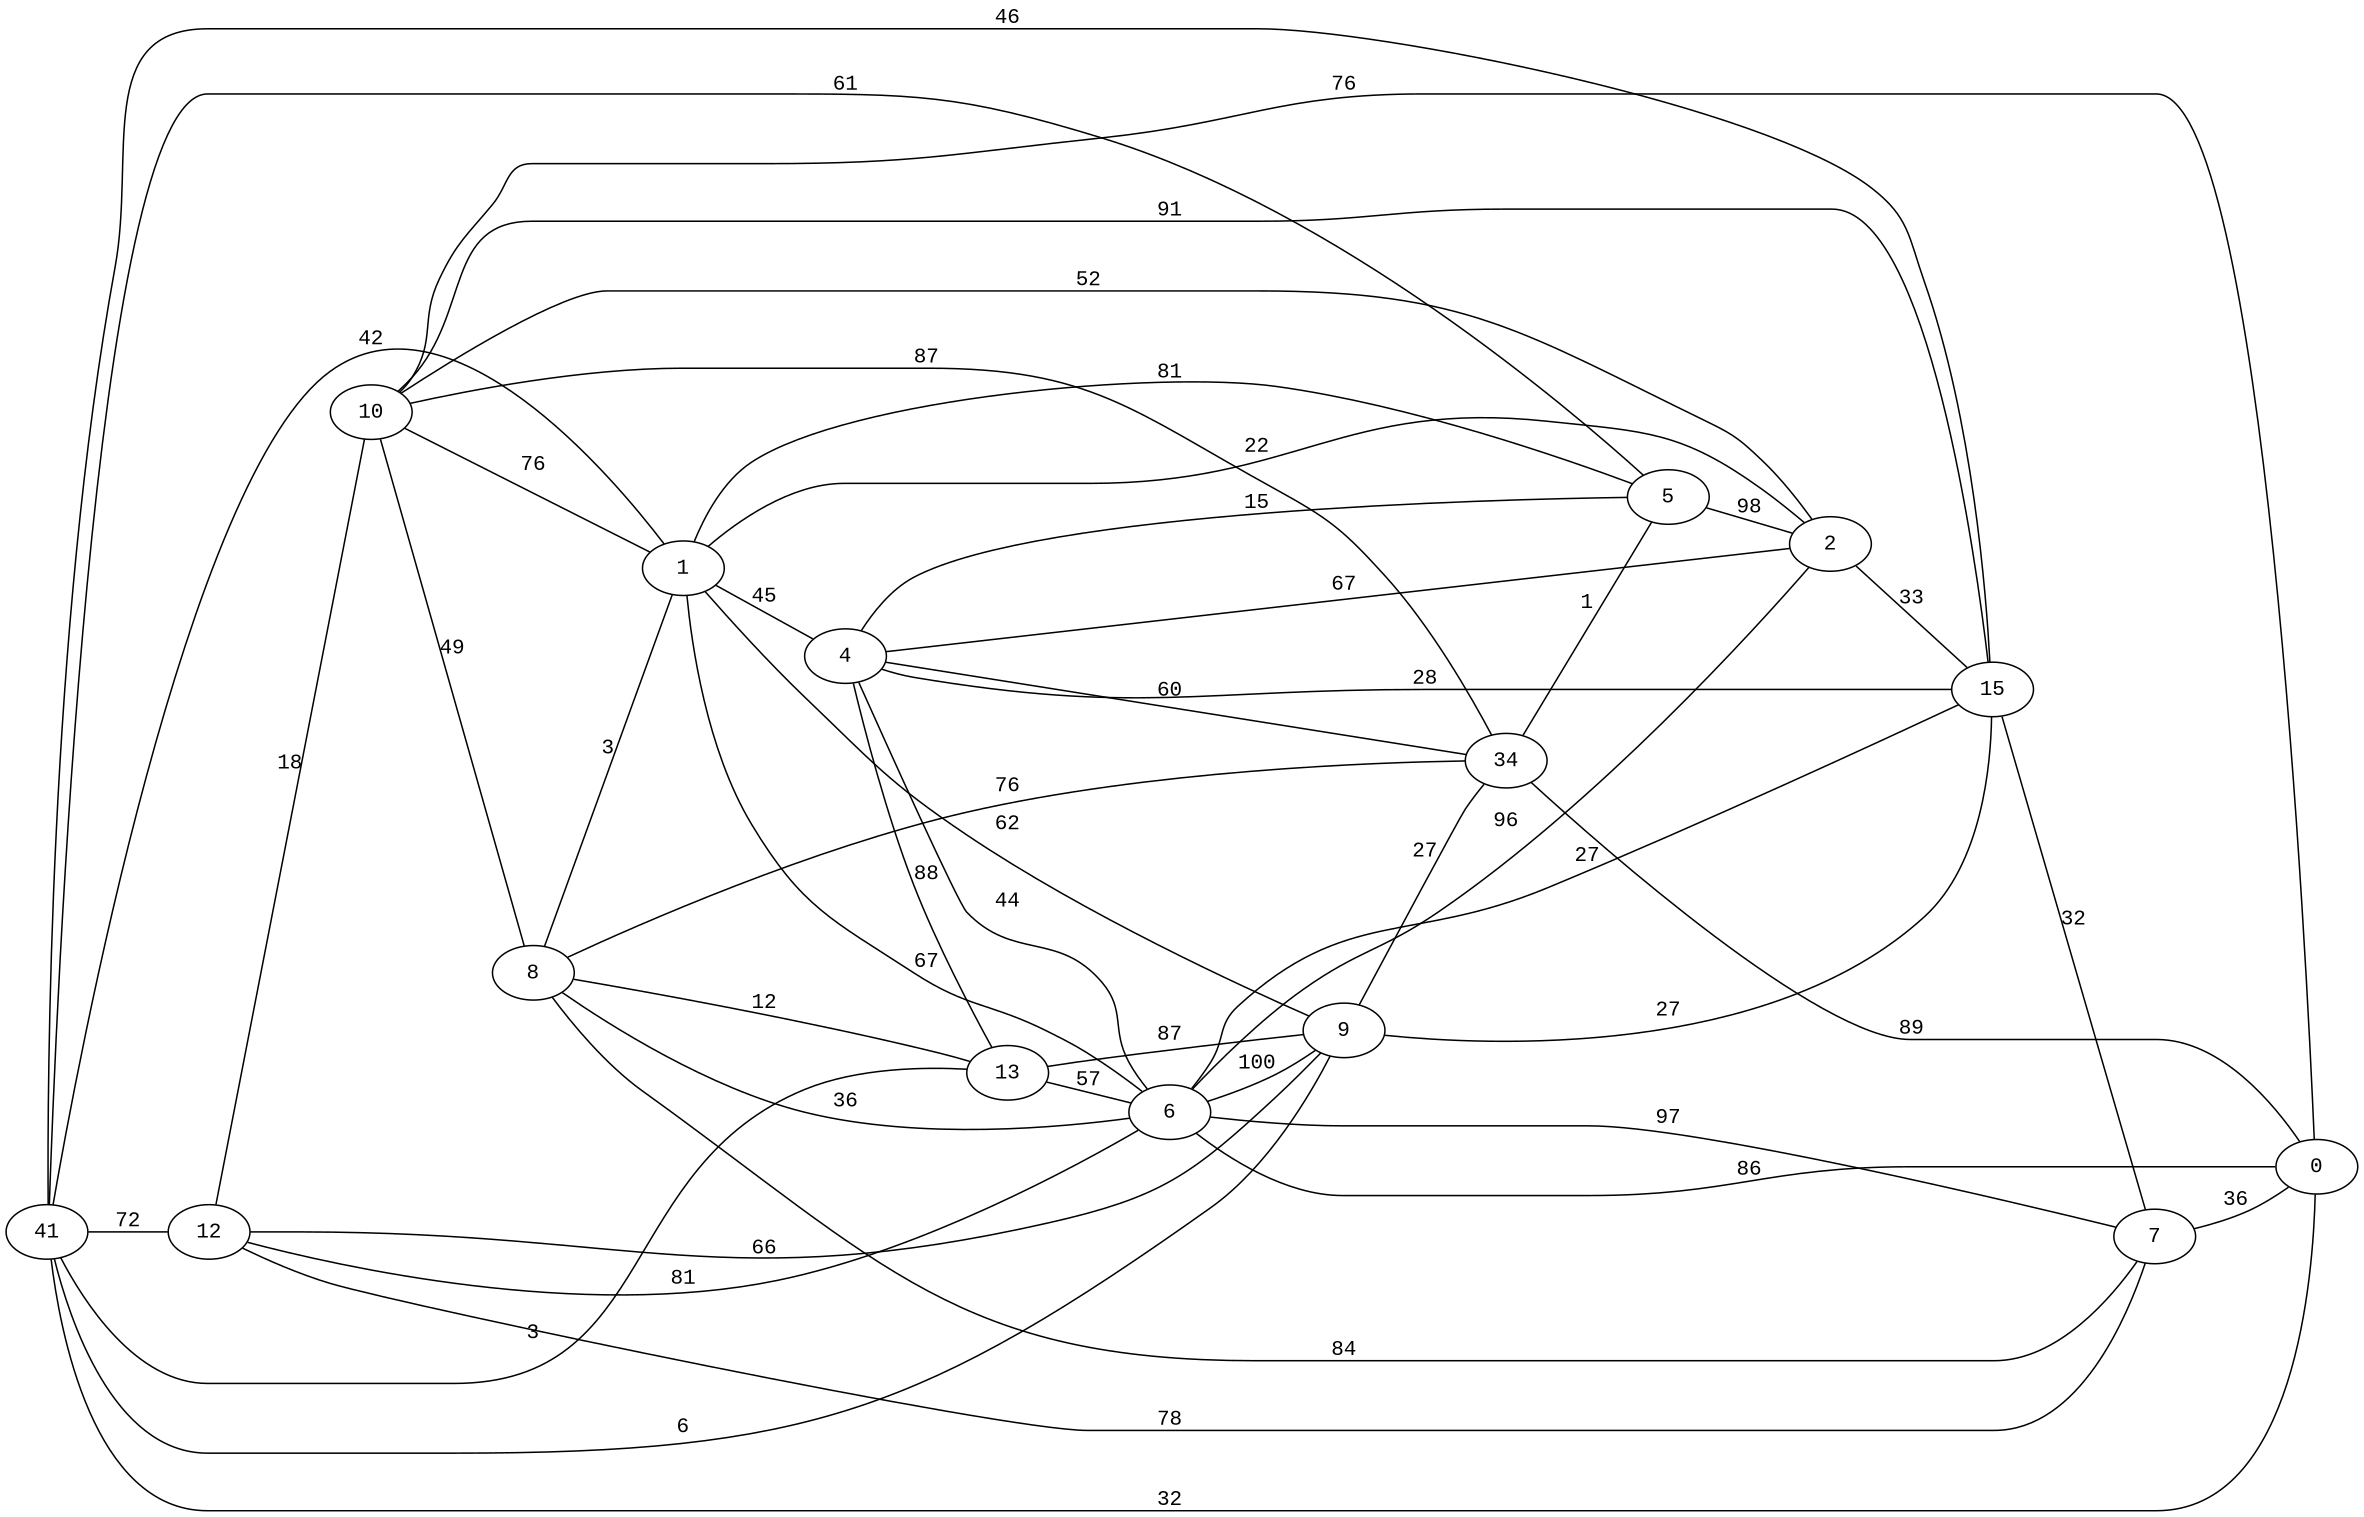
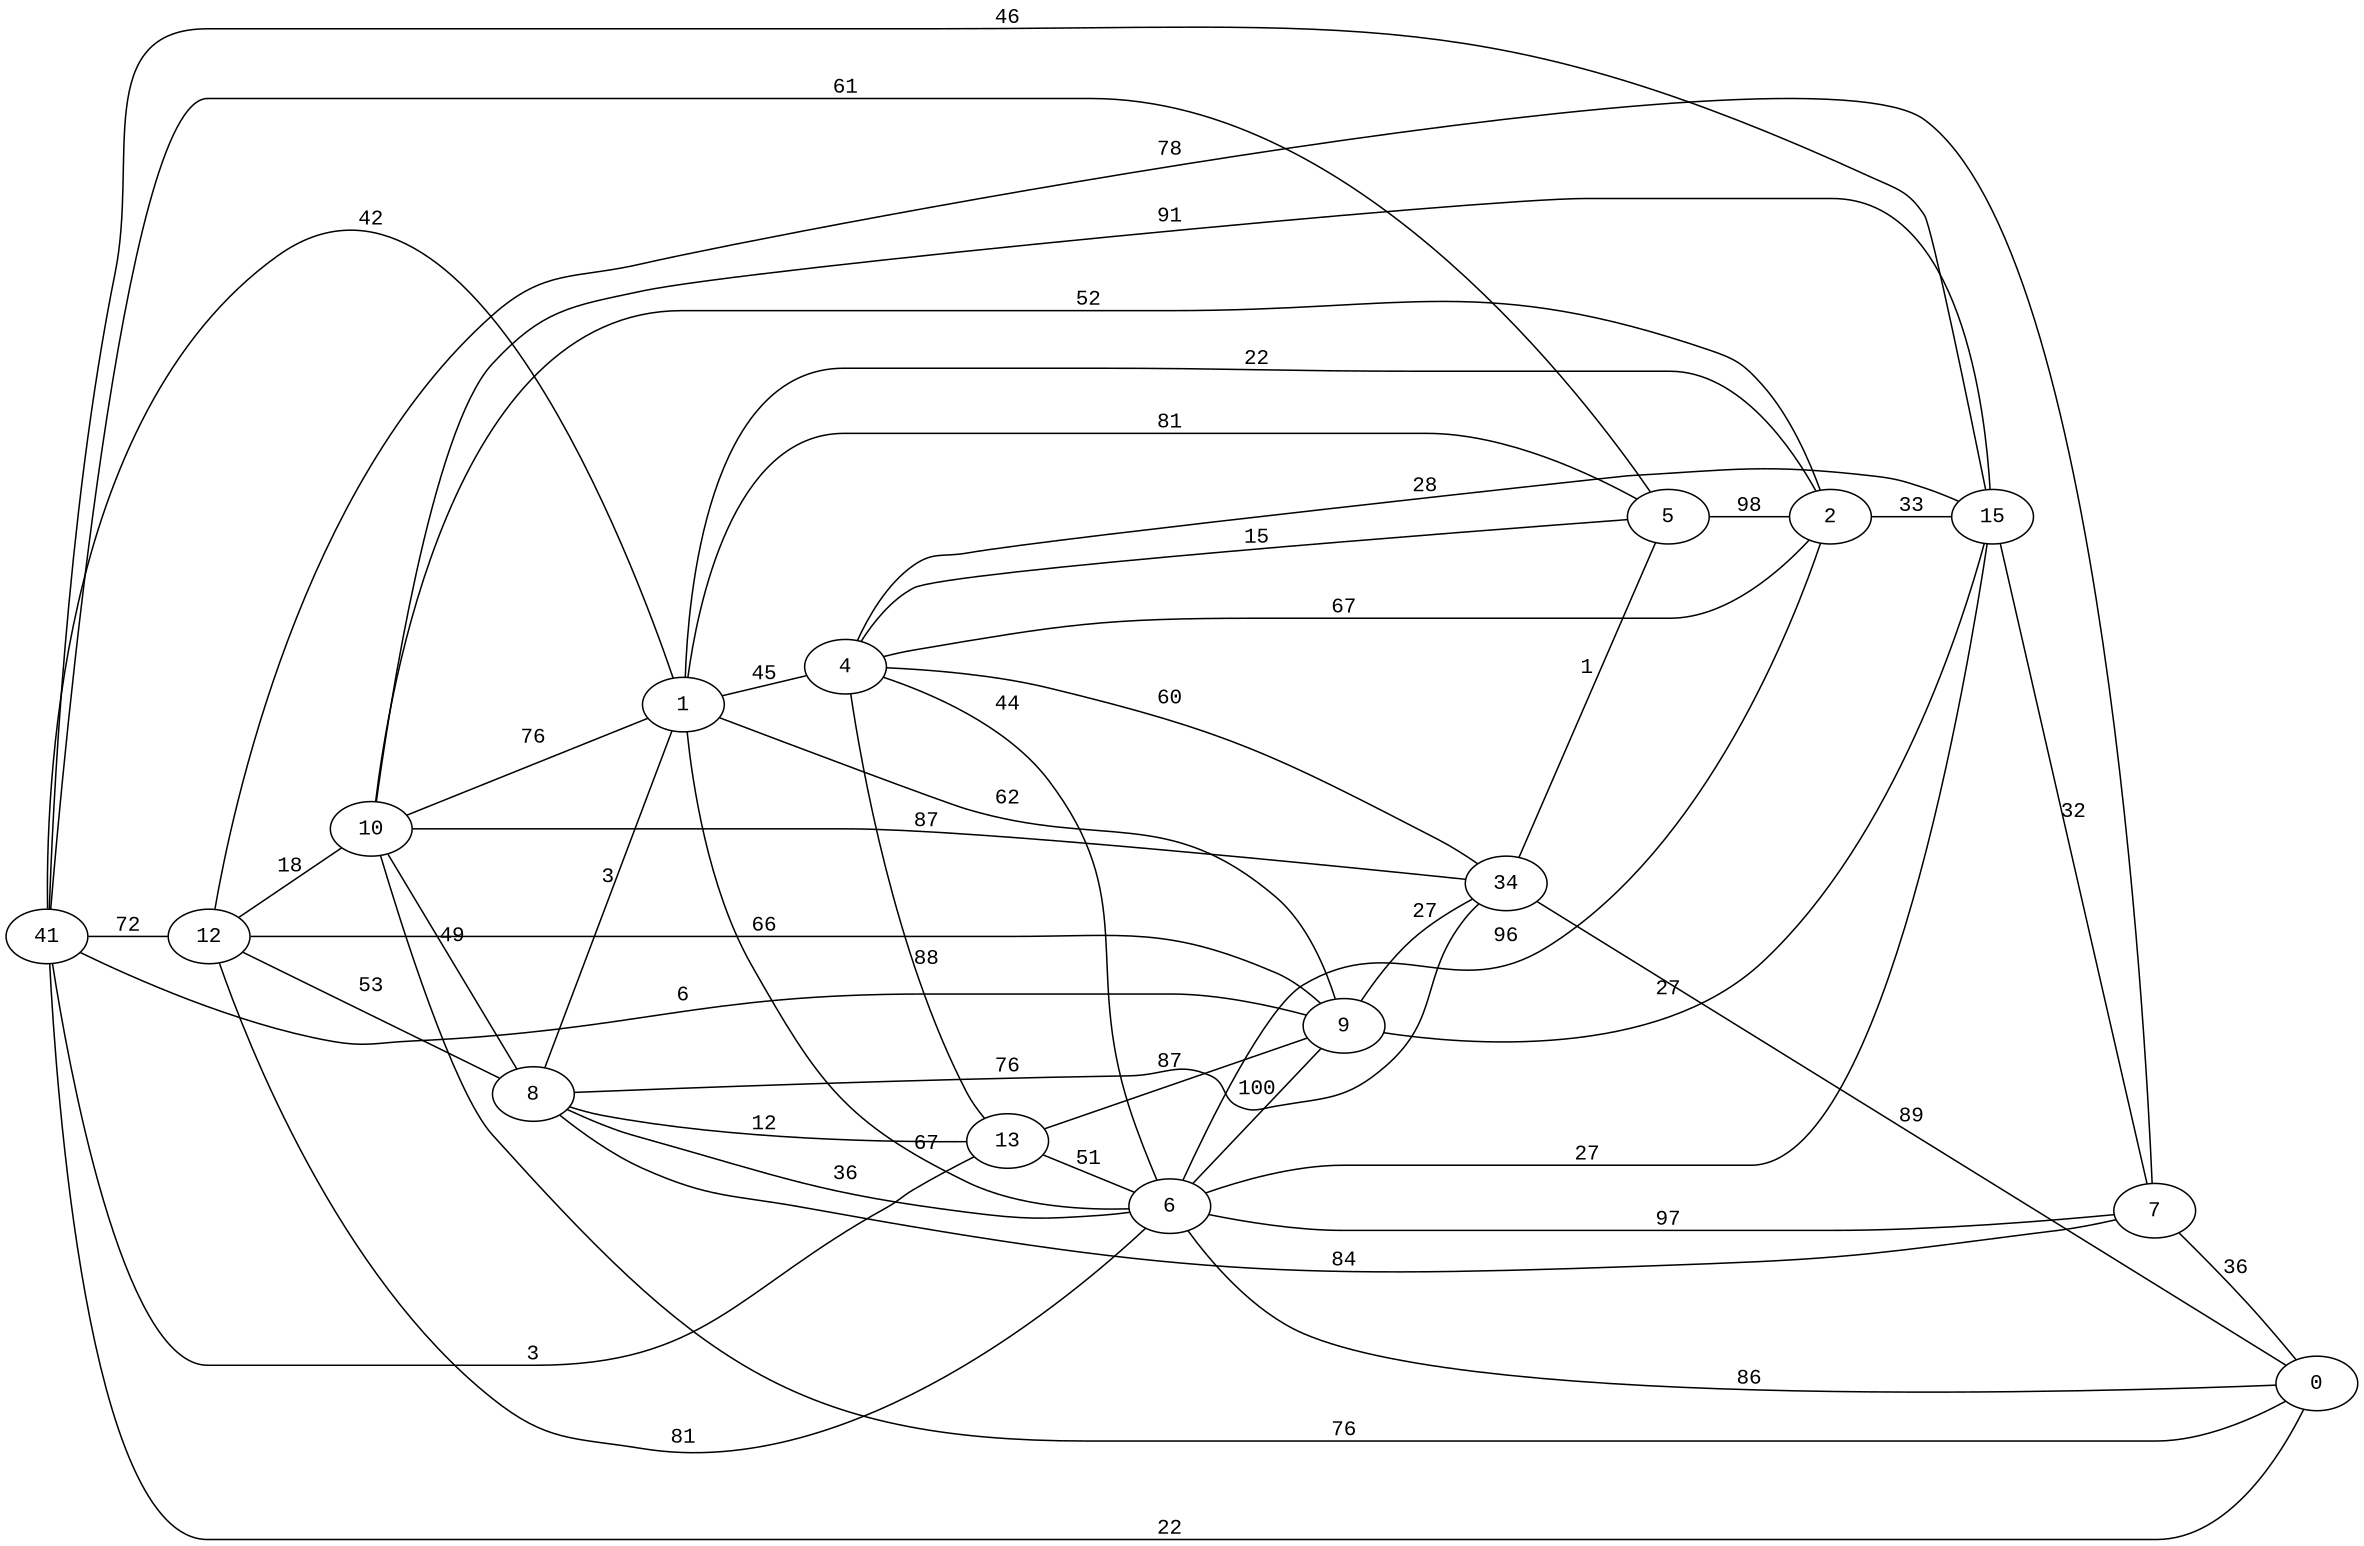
none -> (371, 1015)
(1089, 1080) -> (1089, 1158)
(1170, 1499) -> (1170, 1528)
